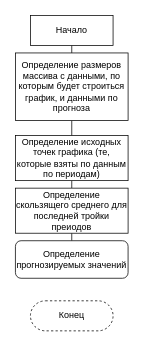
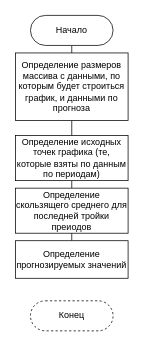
(72, 30) -> (72, 30)
(72, 259) -> (72, 259)
